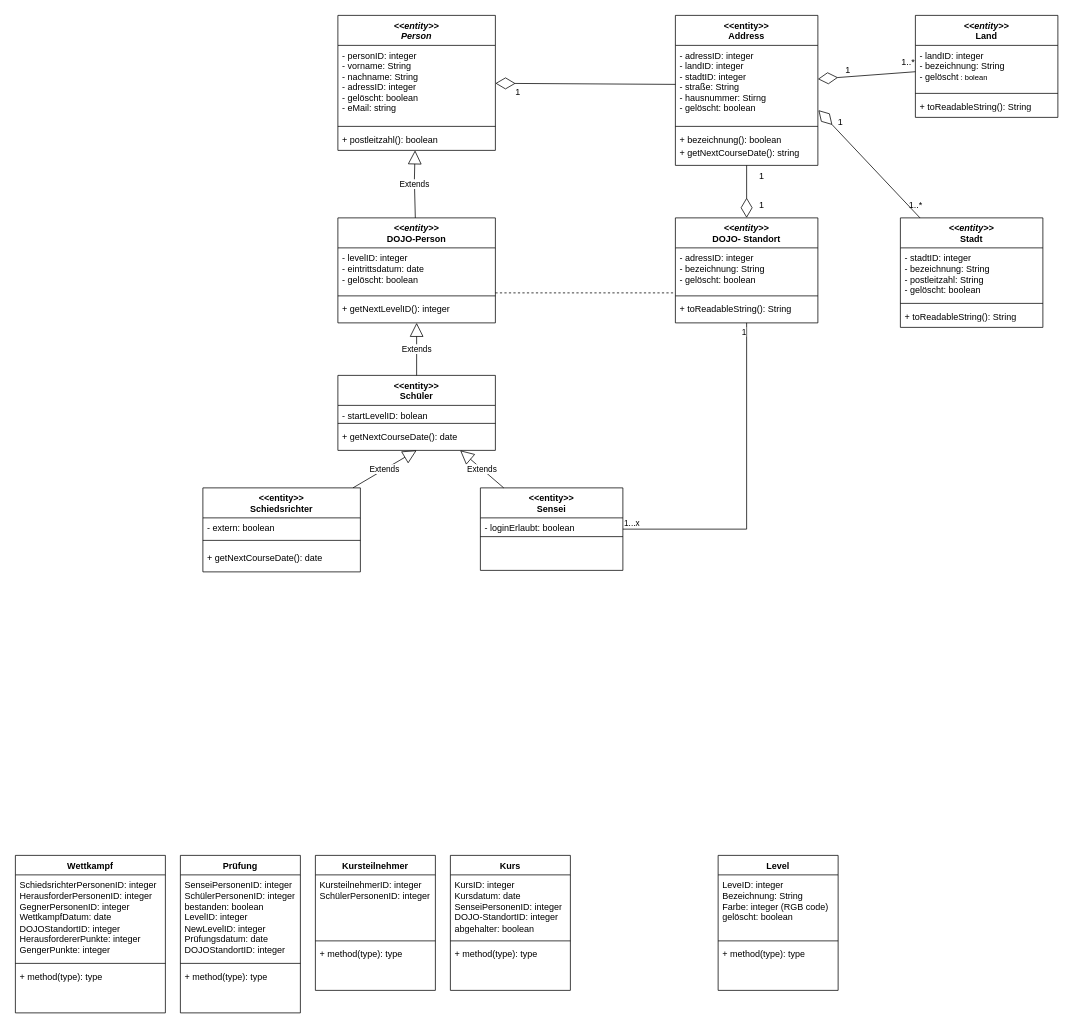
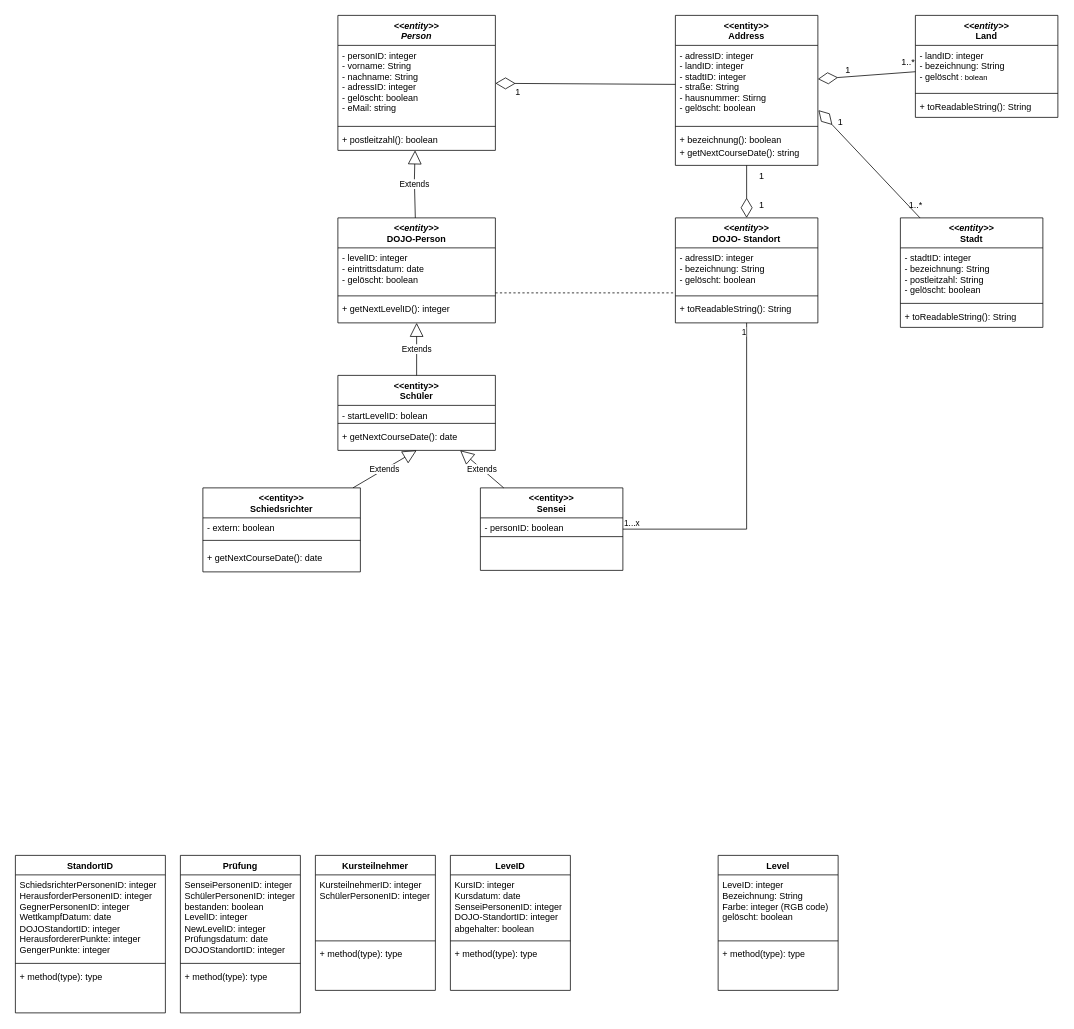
(534, 528) -> (528, 528)
(90, 866) -> (90, 866)
(510, 866) -> (510, 866)
